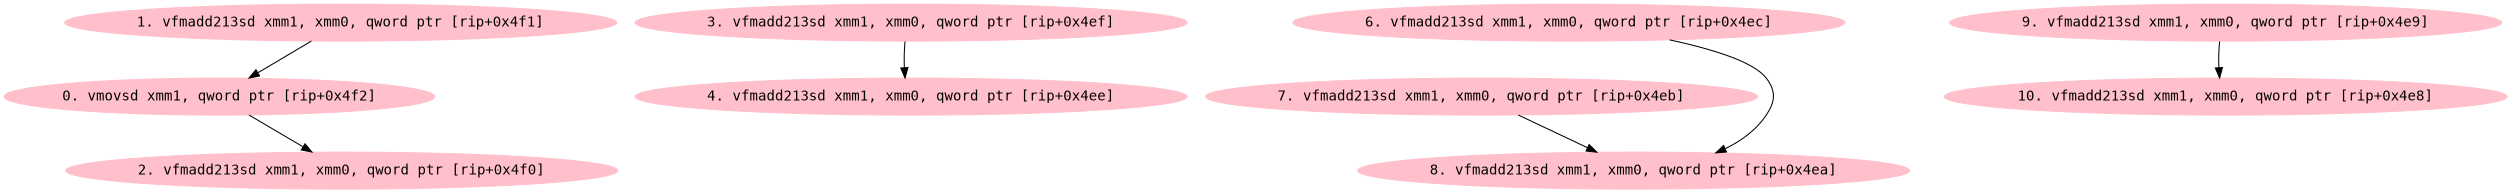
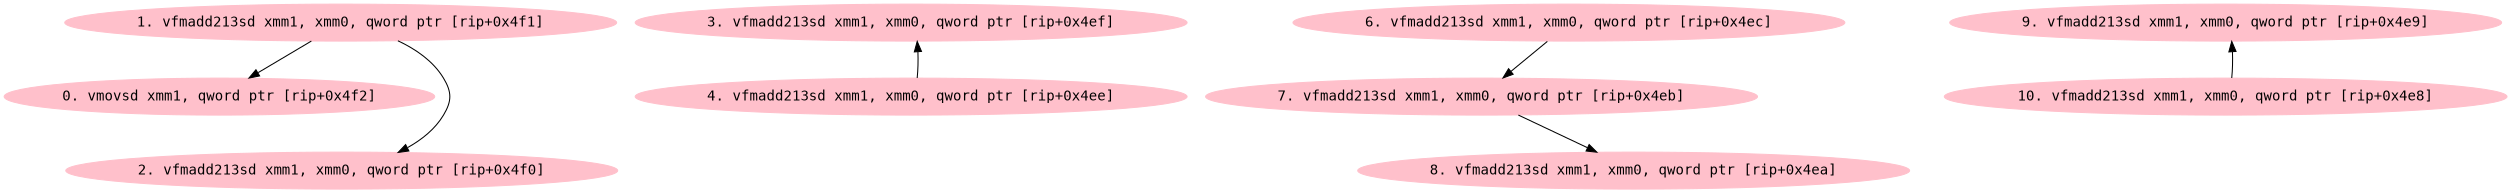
(904, 55) -> (918, 65)
(2219, 55) -> (2233, 65)
(1762, 74) -> (1529, 56)
(276, 131) -> (449, 91)
